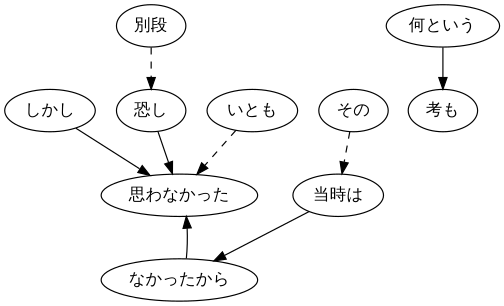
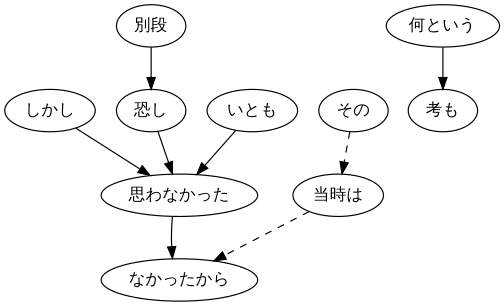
(151, 62) -> (151, 62)
(220, 148) -> (220, 148)
(267, 233) -> (267, 233)
(187, 243) -> (172, 231)
